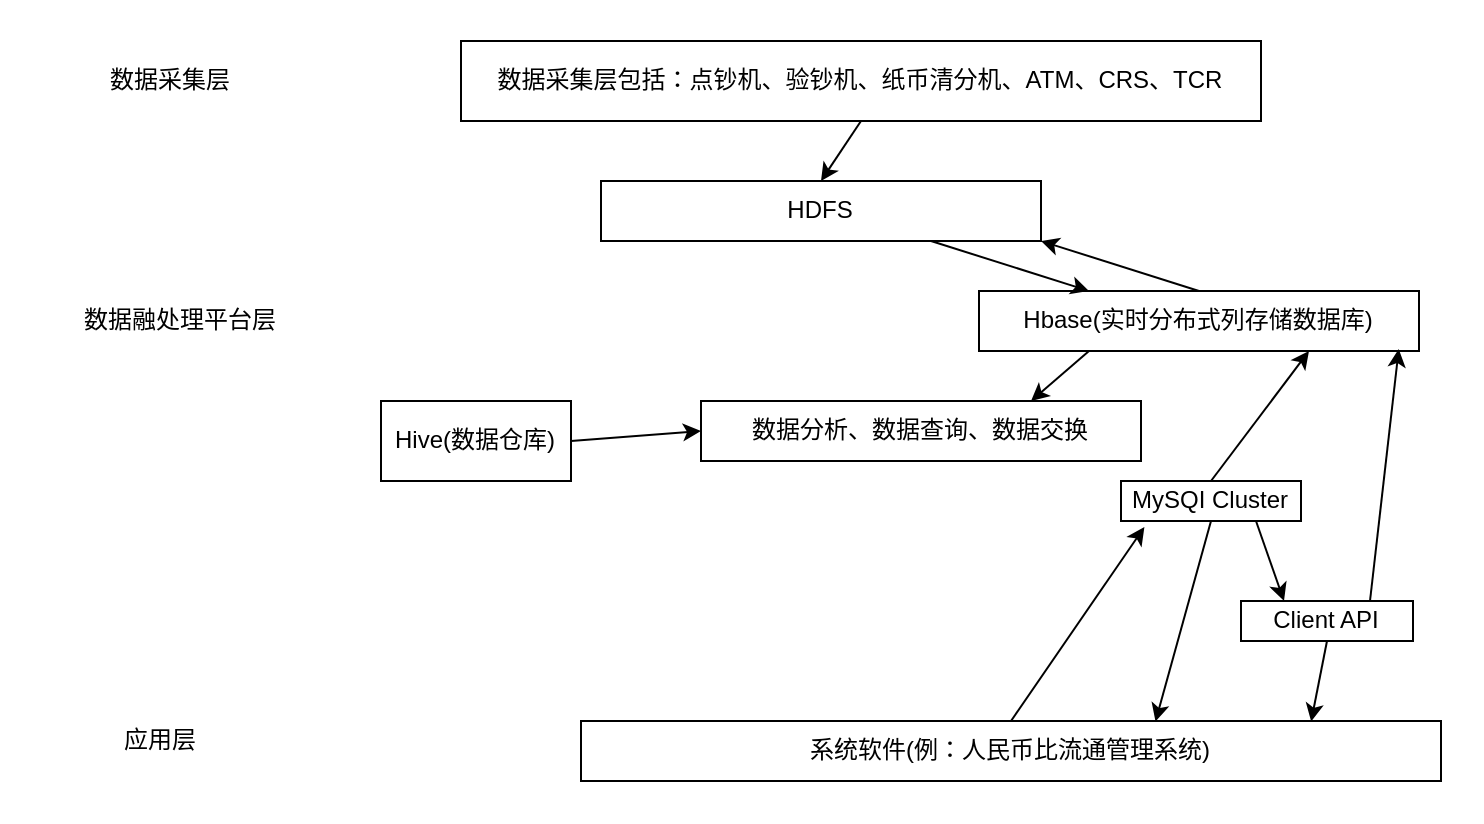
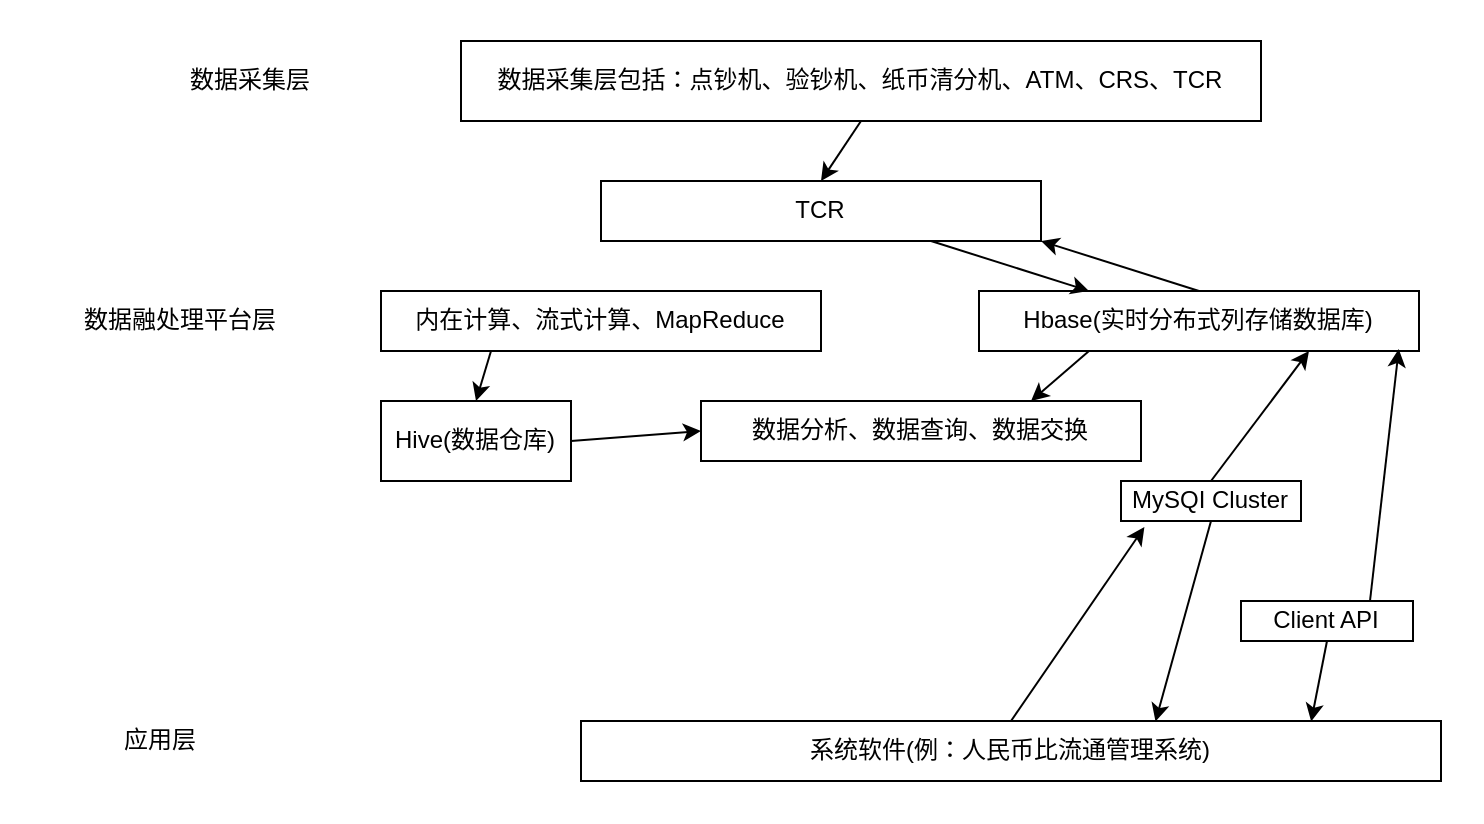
(171, 81) -> (251, 81)
(821, 211) -> (821, 211)
none -> (601, 321)
none -> (485, 369)
(1268, 555) -> none
